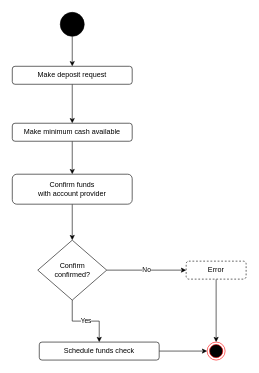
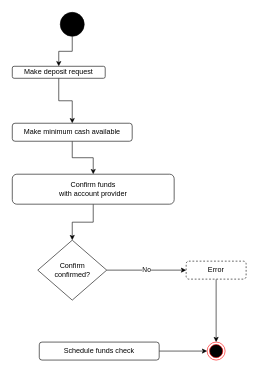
(72, 75) -> (59, 72)
(72, 189) -> (93, 189)
(80, 321) -> none
